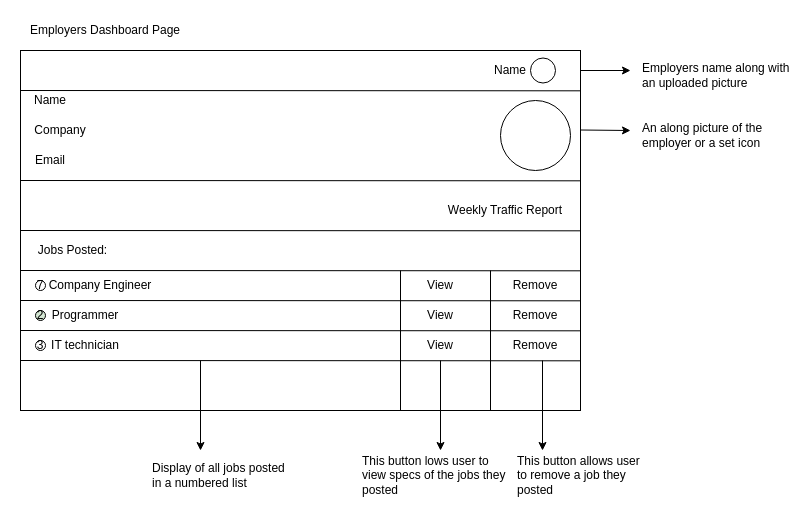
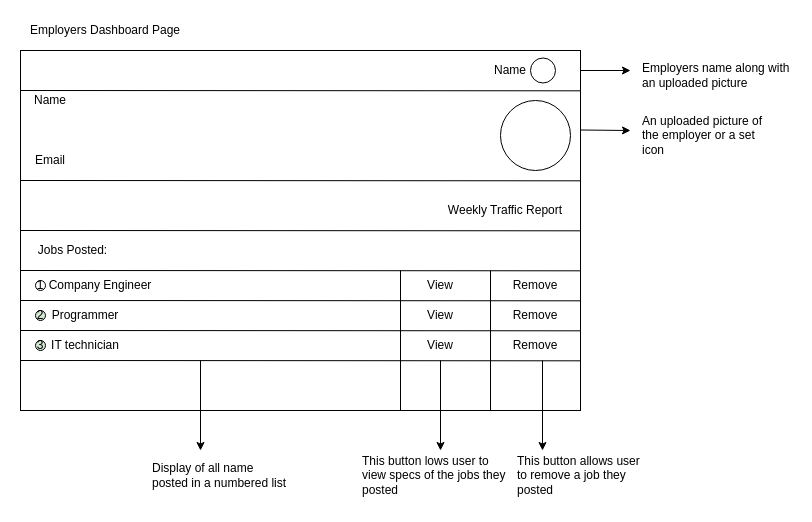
(61, 131) -> none
(712, 136) -> (712, 136)
(41, 286) -> (41, 286)
(41, 346) -> (41, 346)
(222, 476) -> (222, 476)
